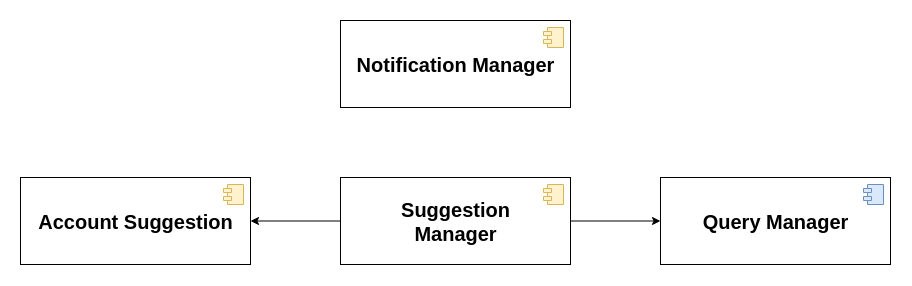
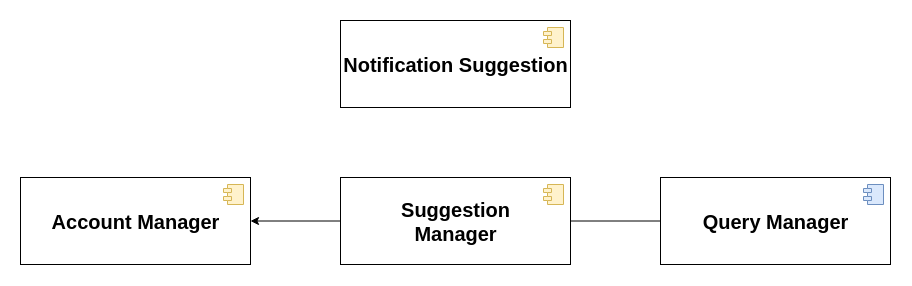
(456, 65) -> (456, 65)
(652, 221) -> (654, 221)
(136, 222) -> (136, 222)
